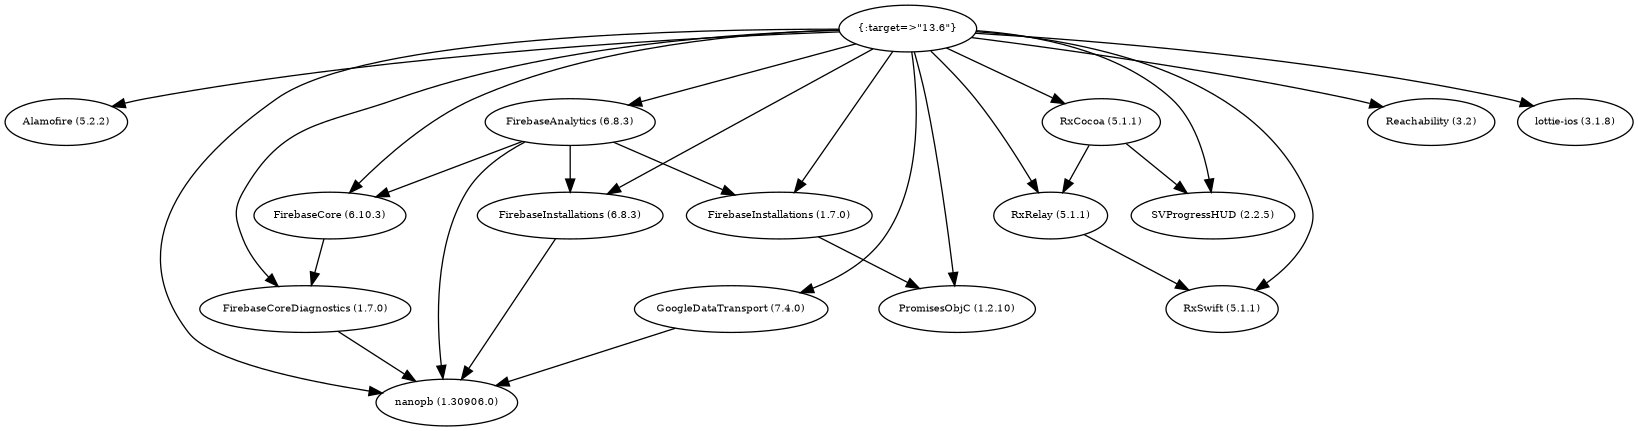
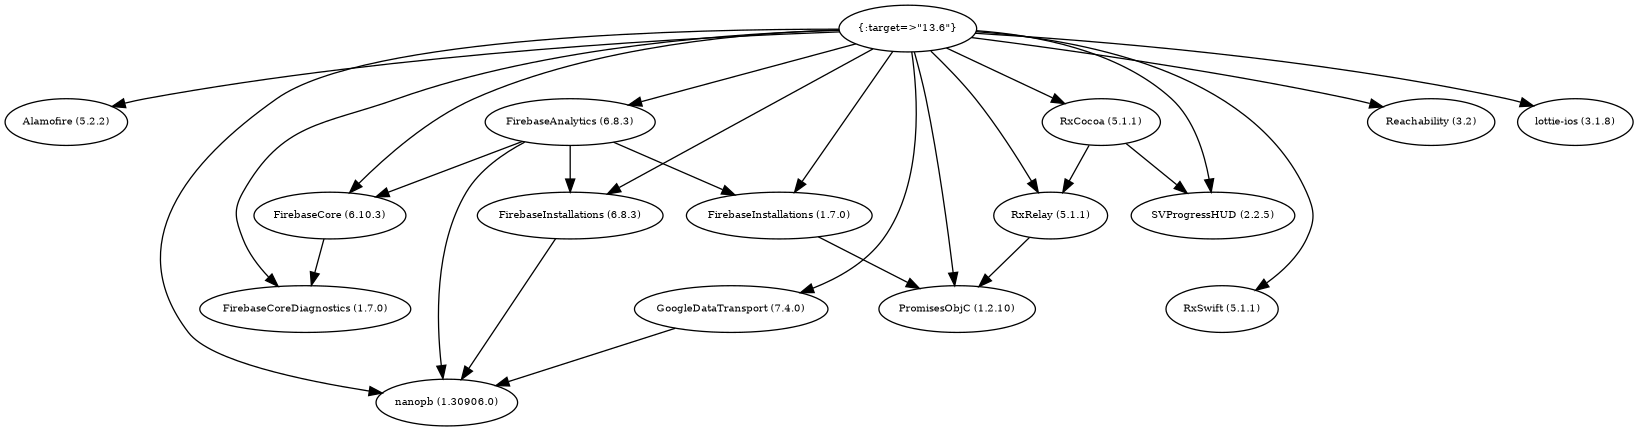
(1131, 259) -> (1009, 257)
(371, 353) -> none
